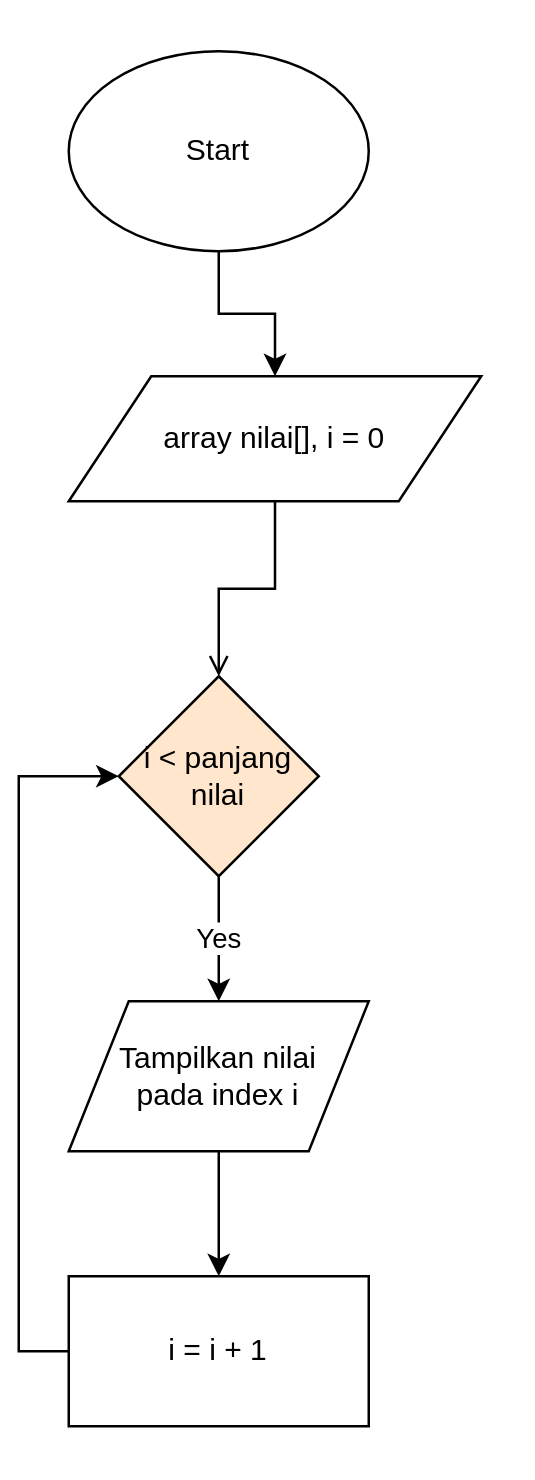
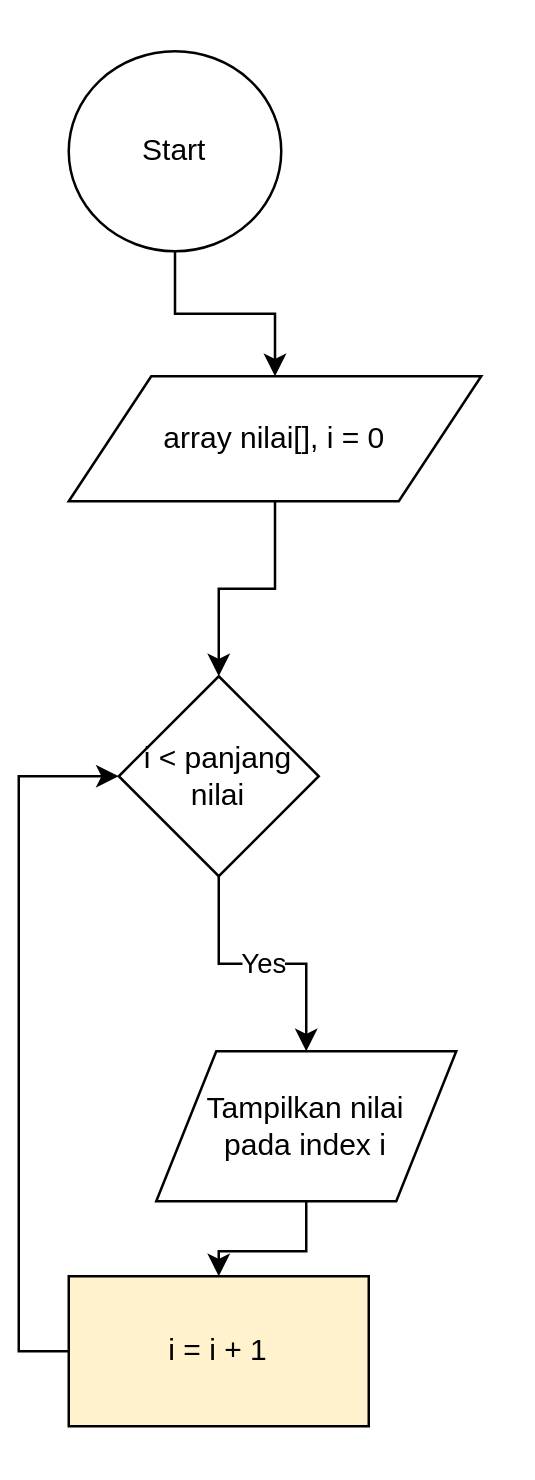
(219, 151) -> (175, 151)
(219, 662) -> (219, 658)
(219, 776) -> (219, 776)
(219, 1076) -> (306, 1126)
(219, 1351) -> (219, 1351)
